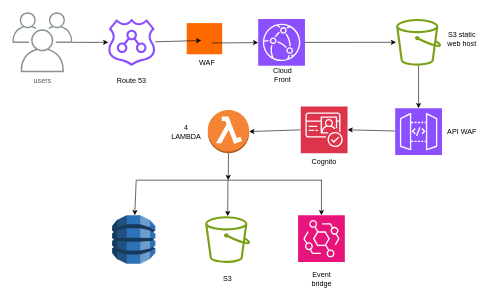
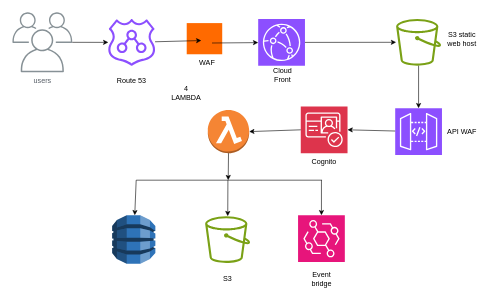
(186, 132) -> (186, 93)
